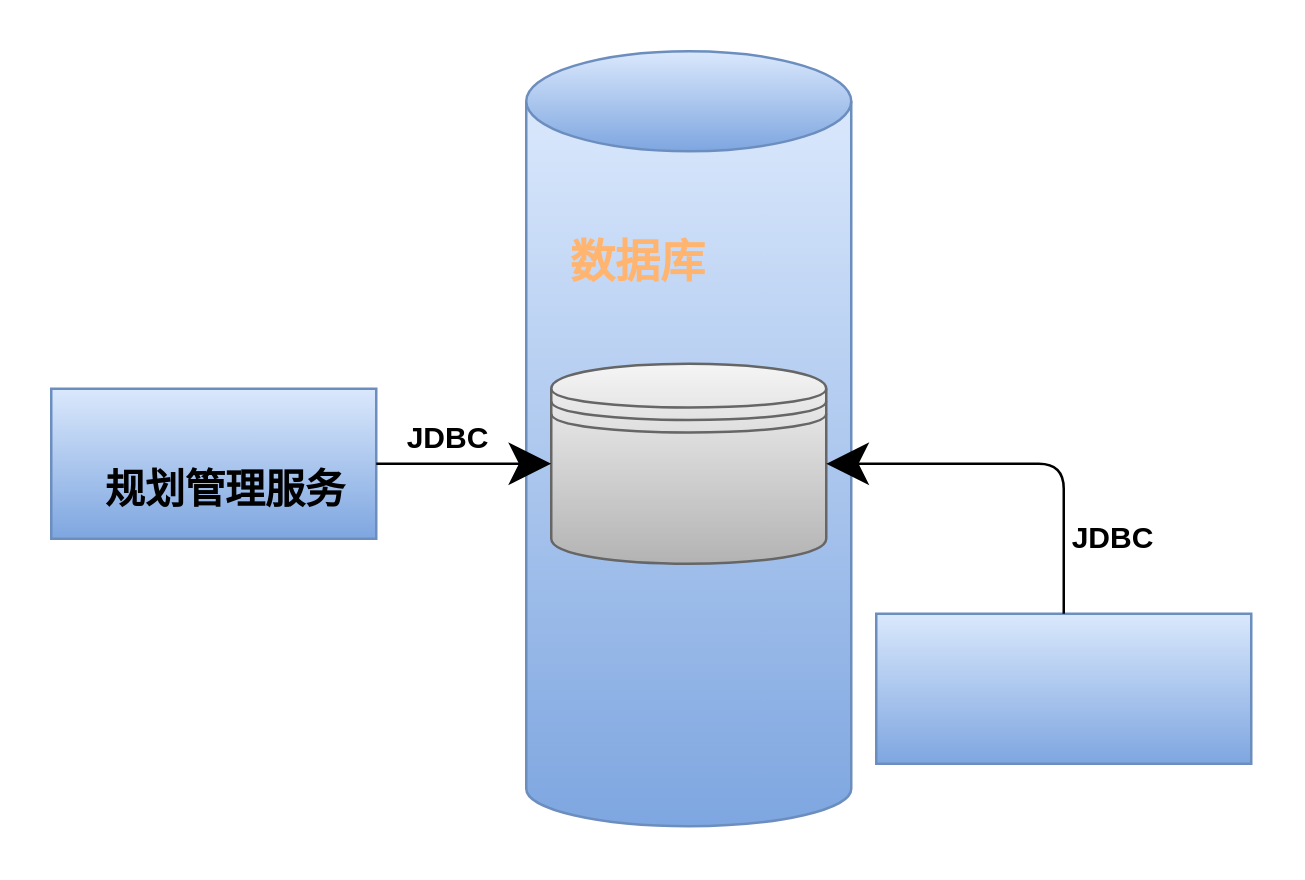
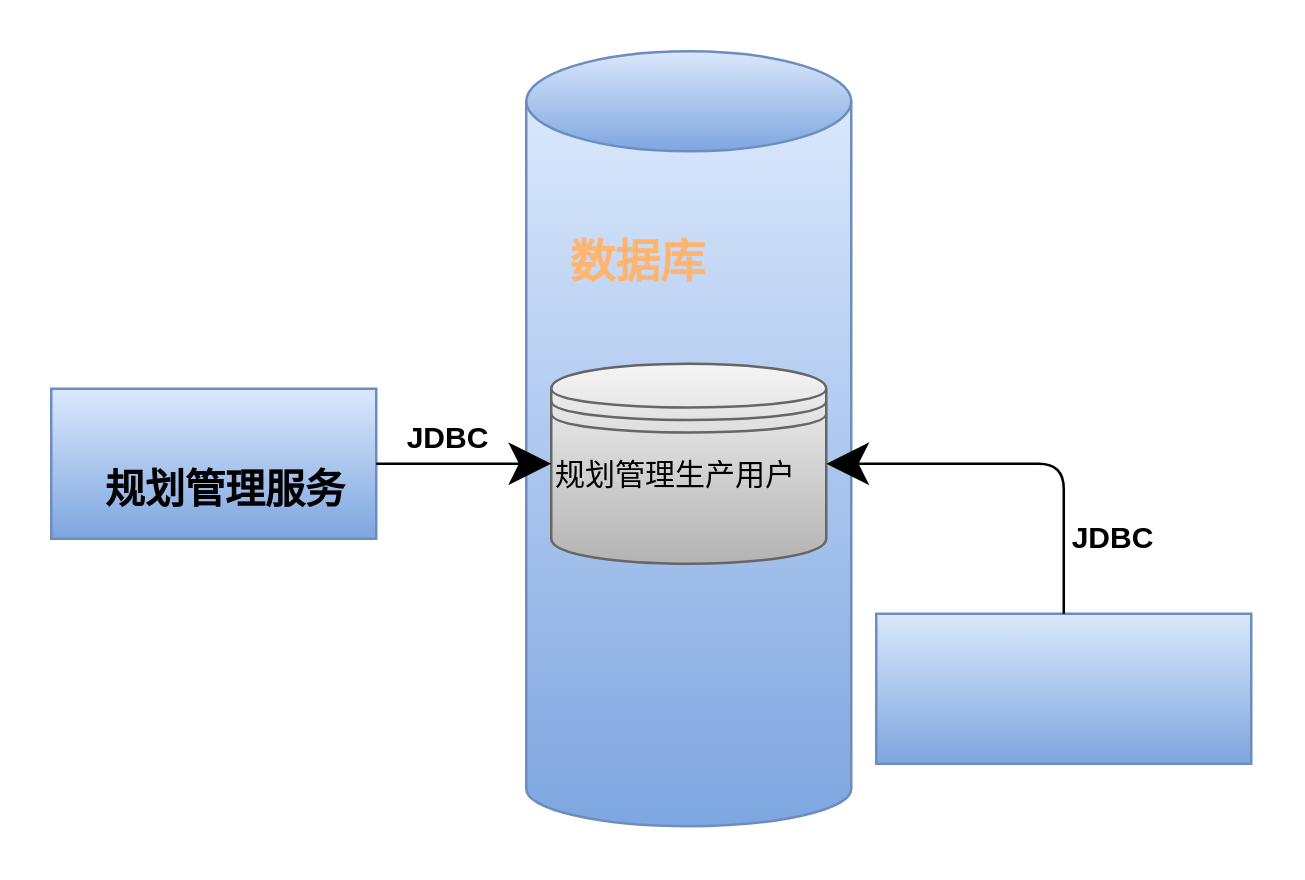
none -> (676, 476)
